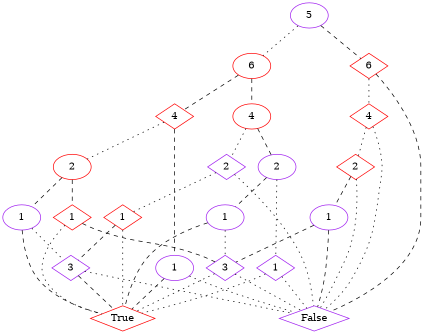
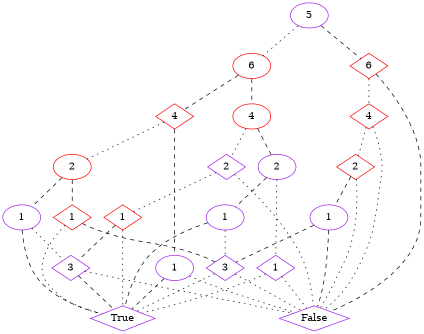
(123, 318) -> (123, 318)
